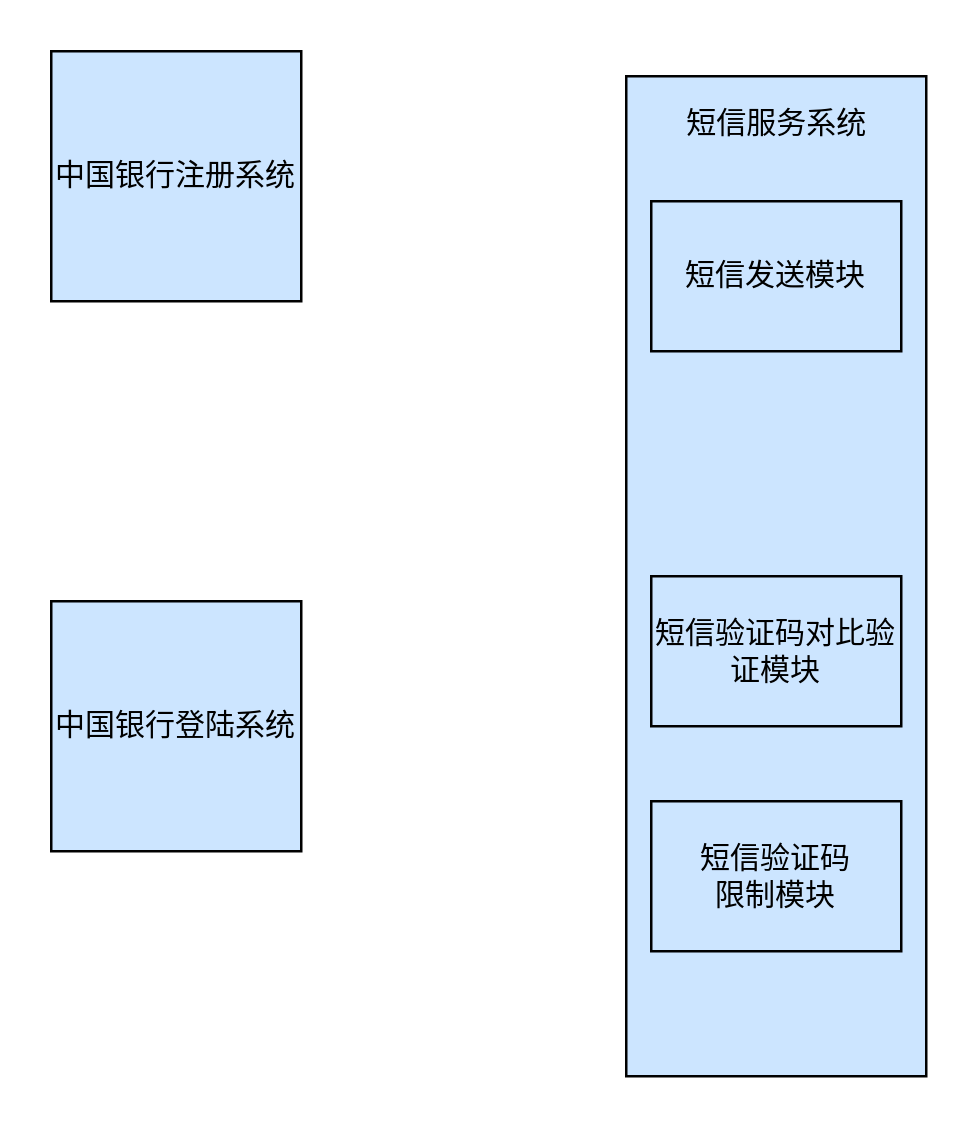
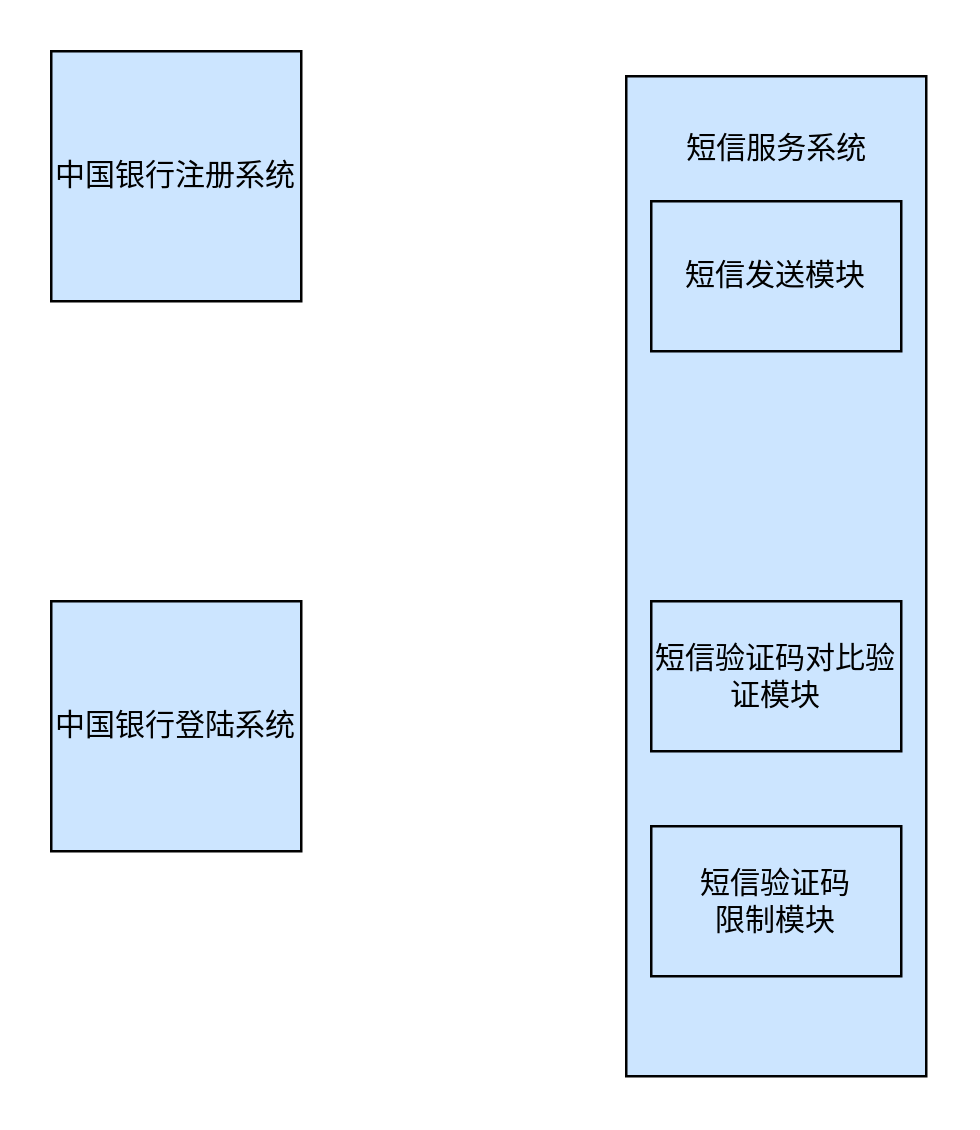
(776, 124) -> (776, 149)
(776, 651) -> (776, 676)
(776, 876) -> (776, 901)
